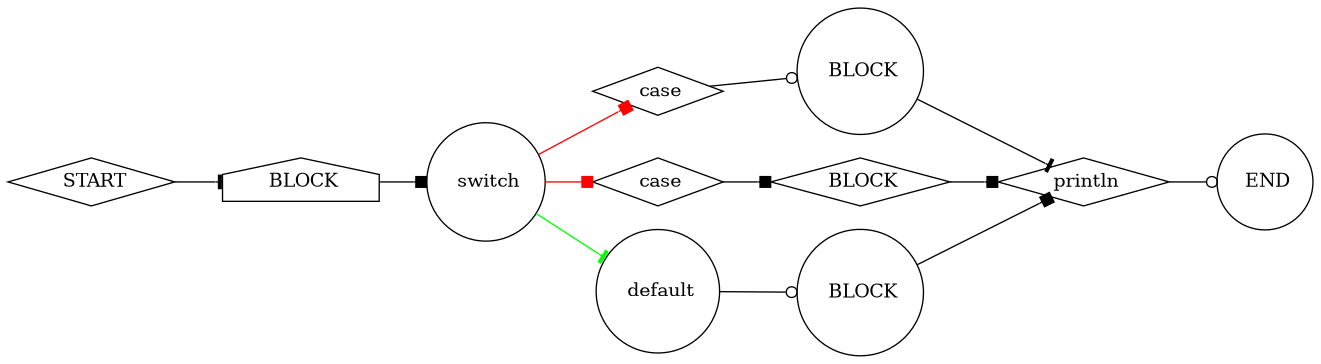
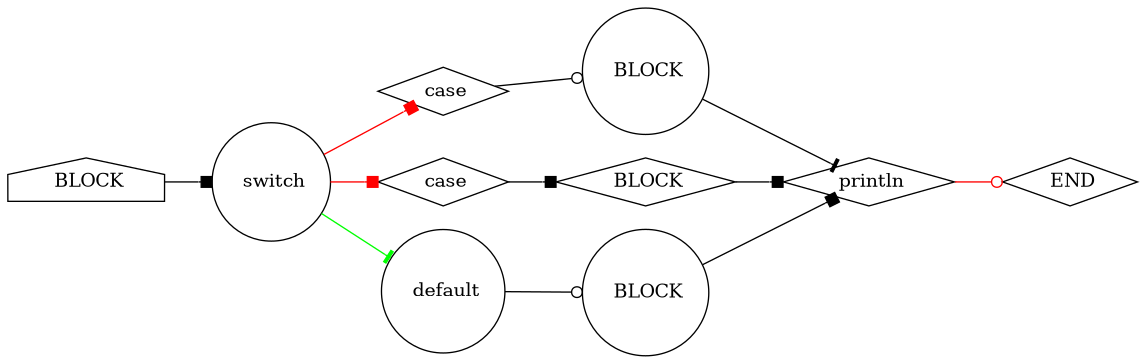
(91, 182) -> none
(1188, 182) -> (973, 182)
(1265, 182) -> (1070, 182)
